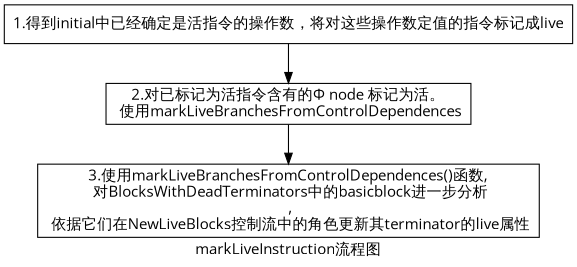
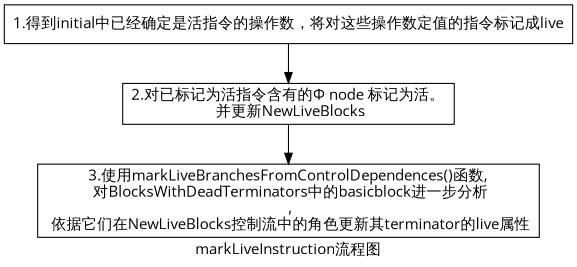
(288, 104) -> (288, 104)
